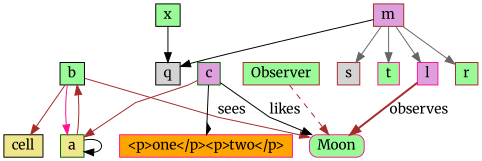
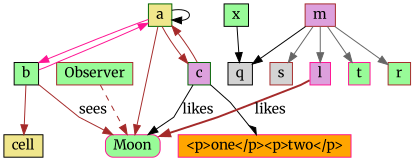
none -> (171, 42)
none -> (147, 76)
(419, 110) -> (270, 110)
(79, 115) -> (98, 39)
